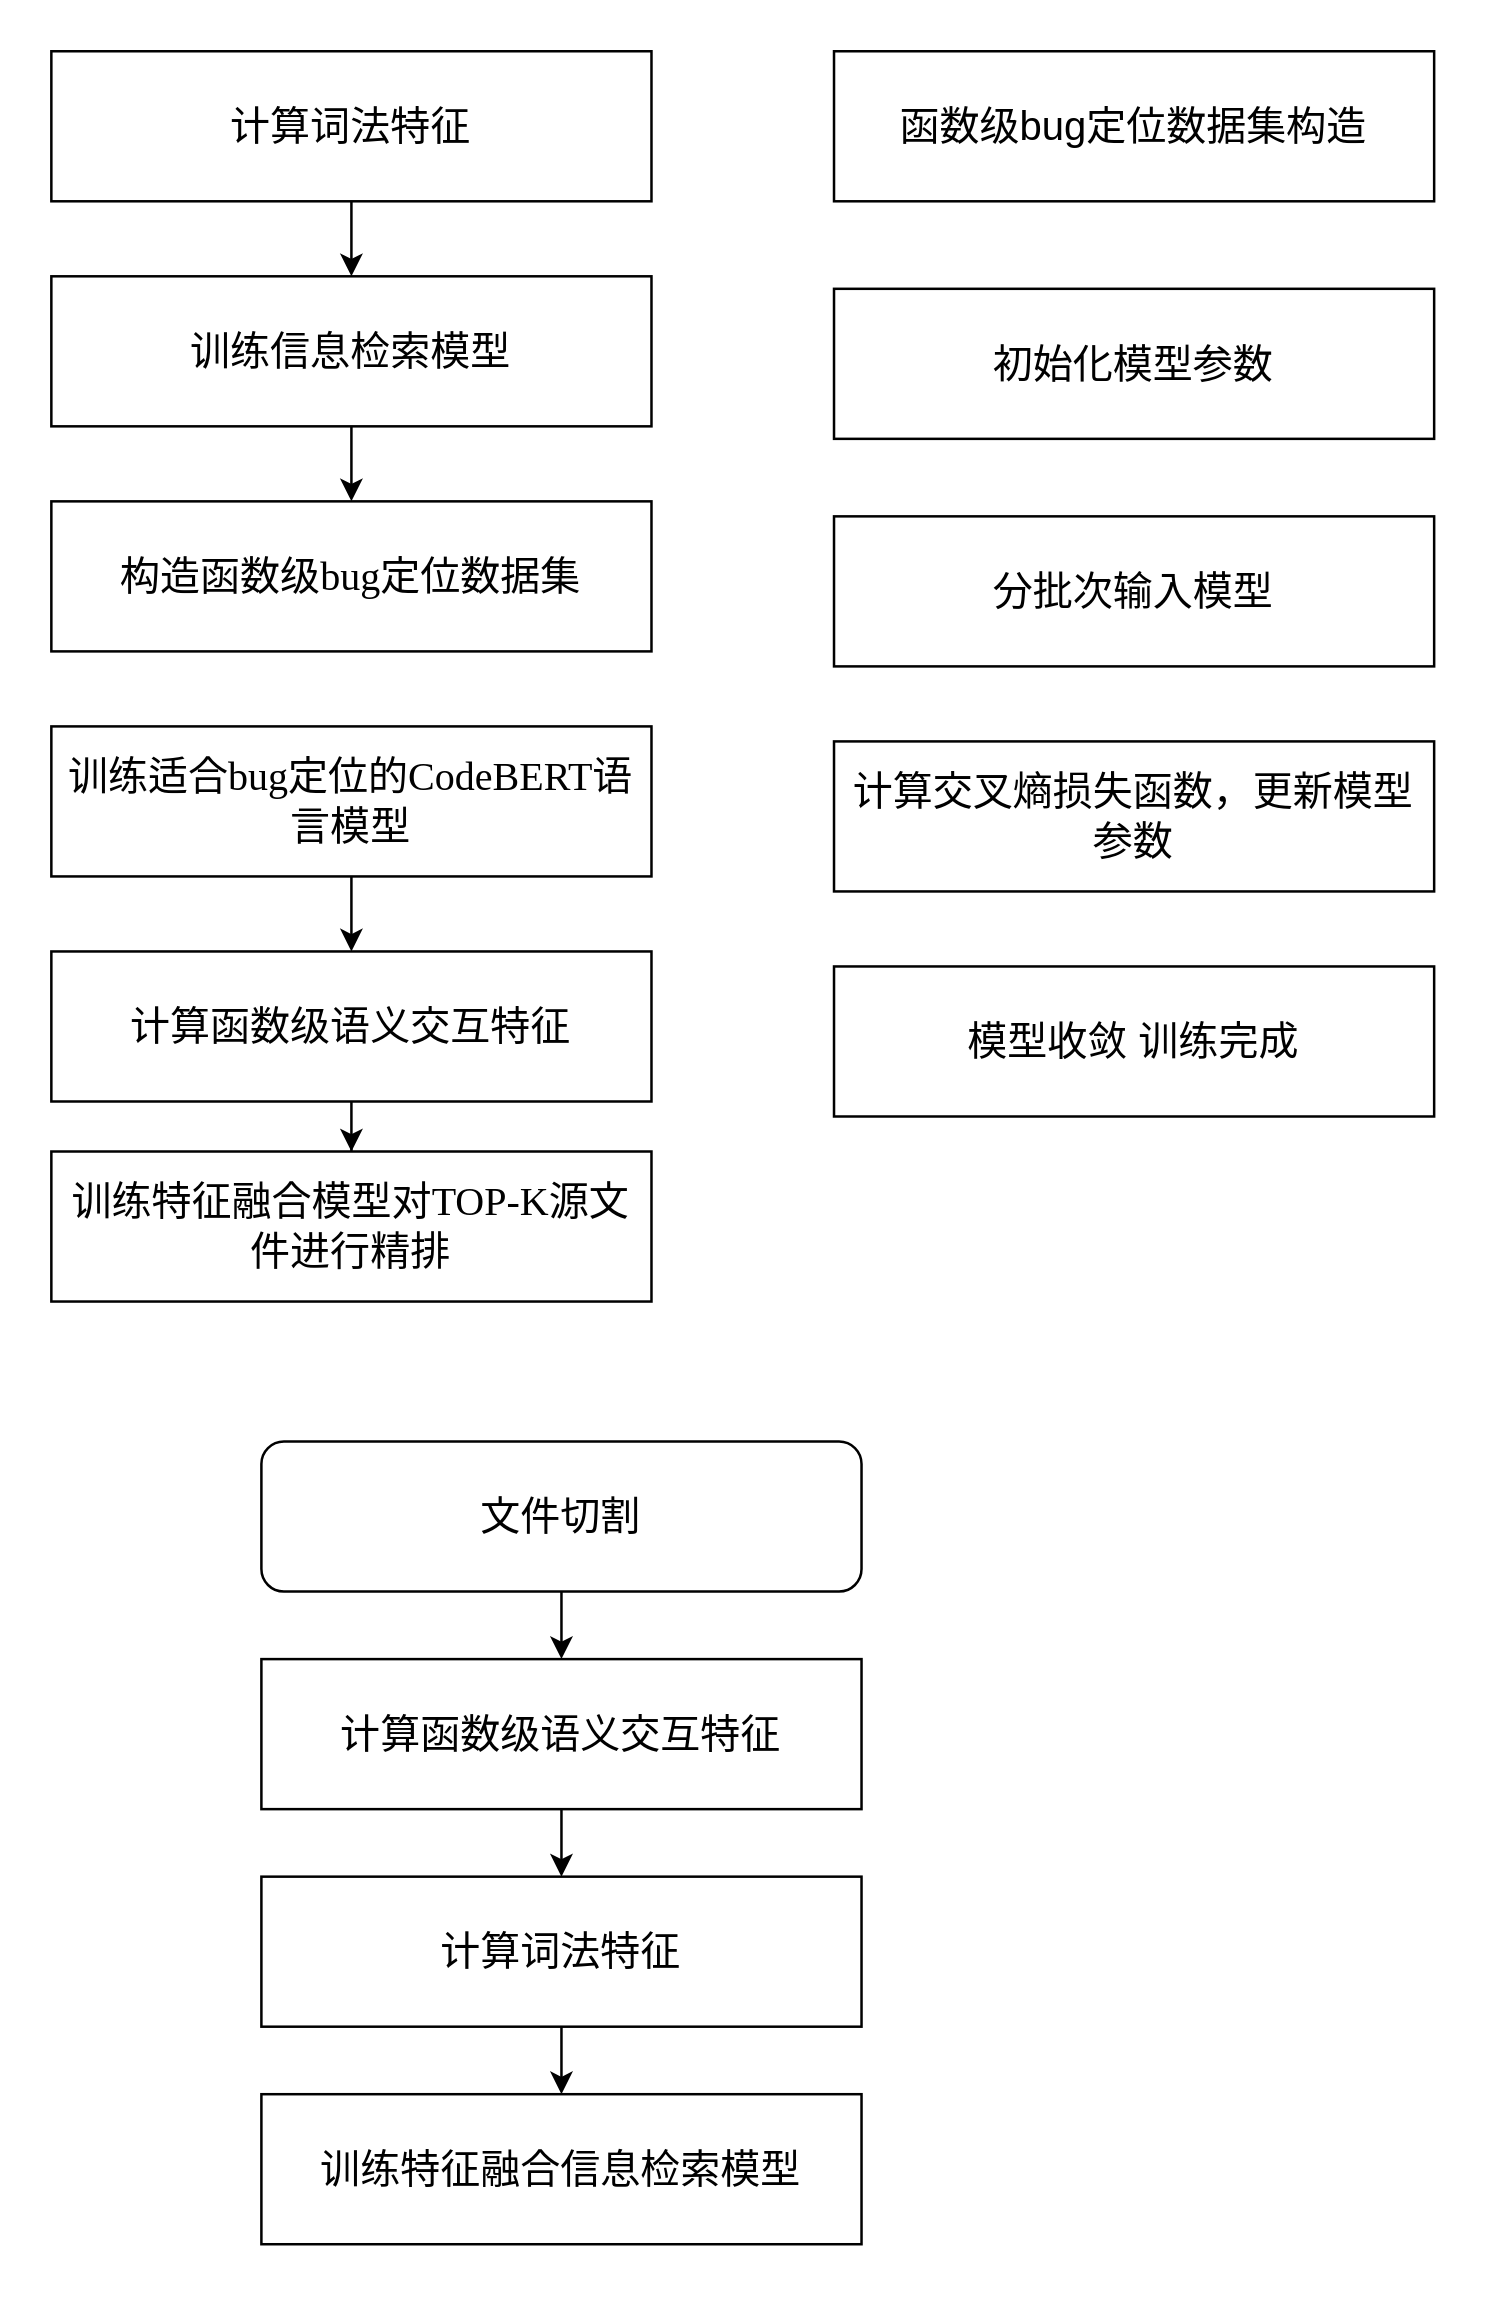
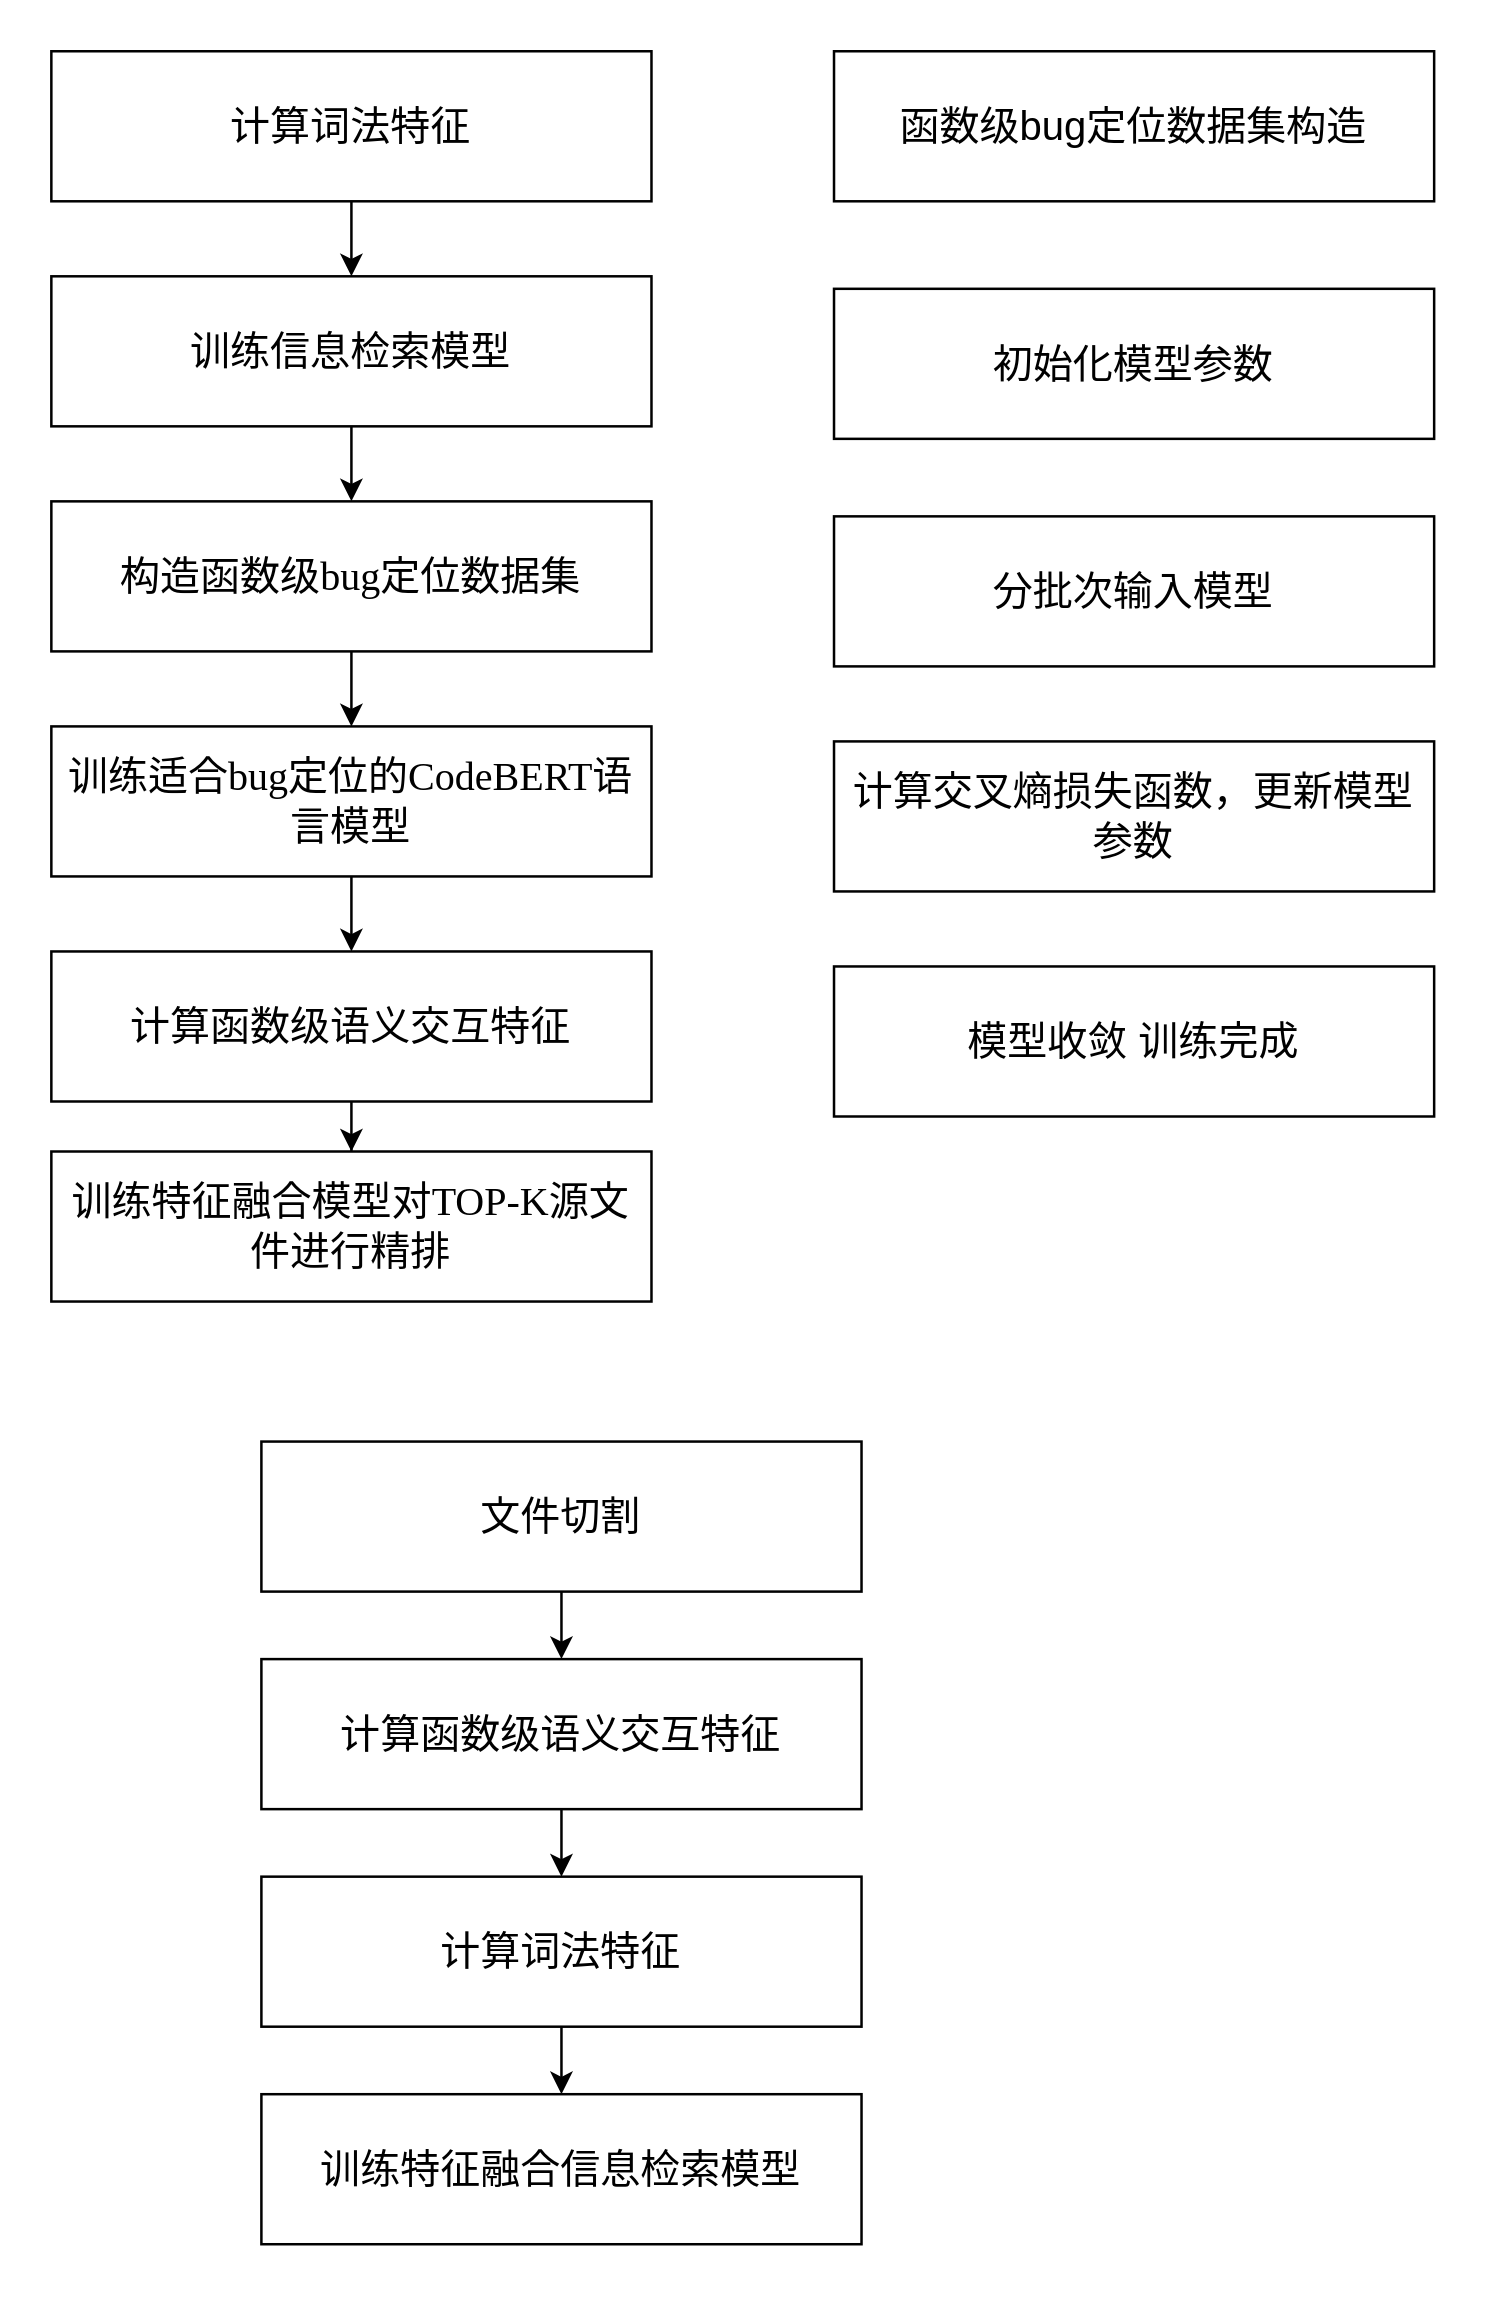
none -> (351, 697)
(561, 1516) -> (561, 1516)
